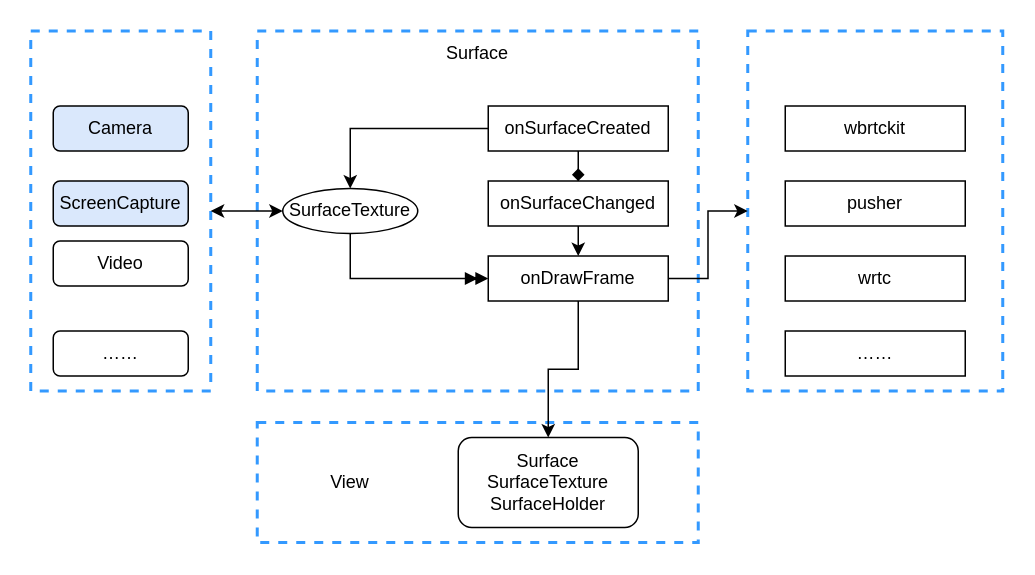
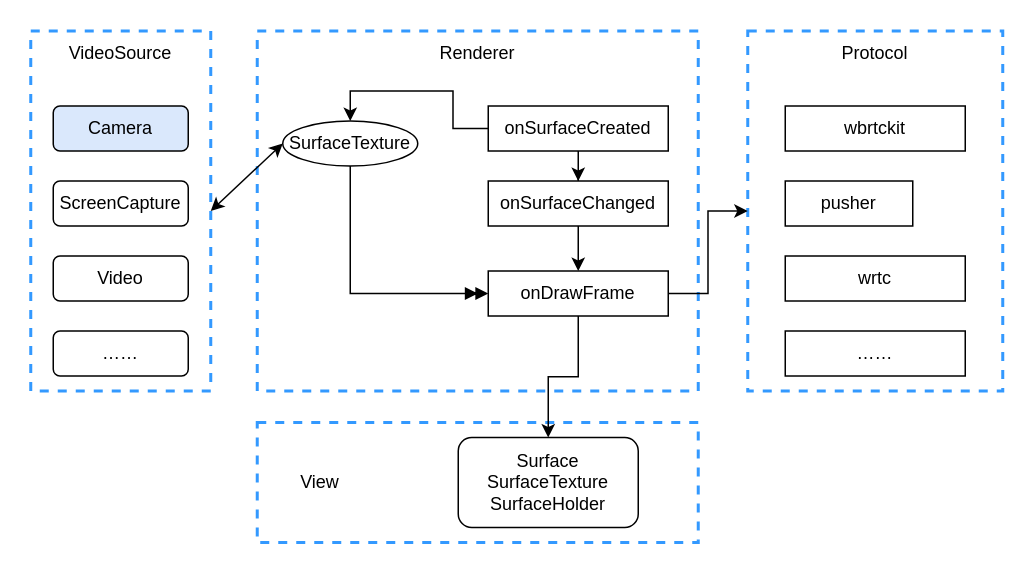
none -> (121, 53)
(478, 53) -> (478, 53)
none -> (875, 53)
(578, 168) -> (578, 169)
(121, 203) -> (121, 203)
(875, 203) -> (849, 203)
(350, 211) -> (350, 143)
(121, 263) -> (121, 278)
(578, 278) -> (578, 293)
(350, 482) -> (320, 482)
